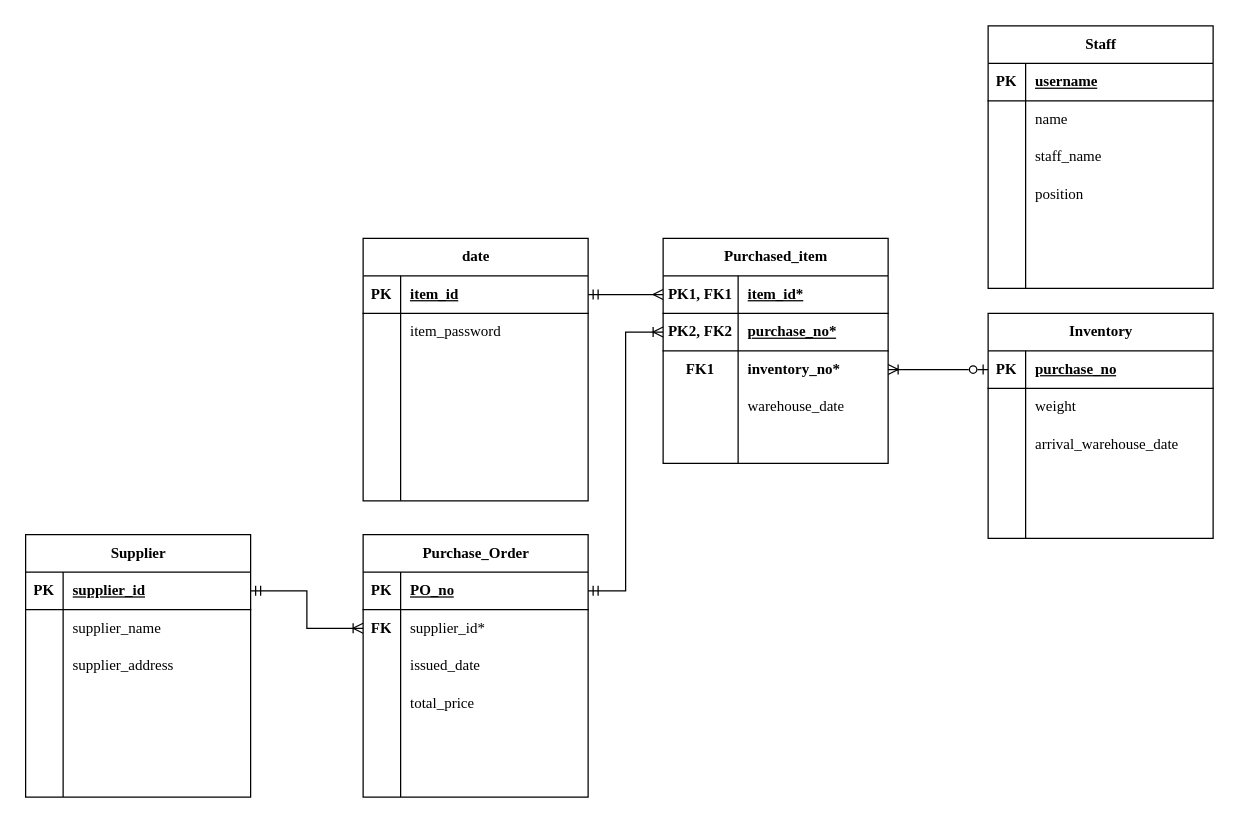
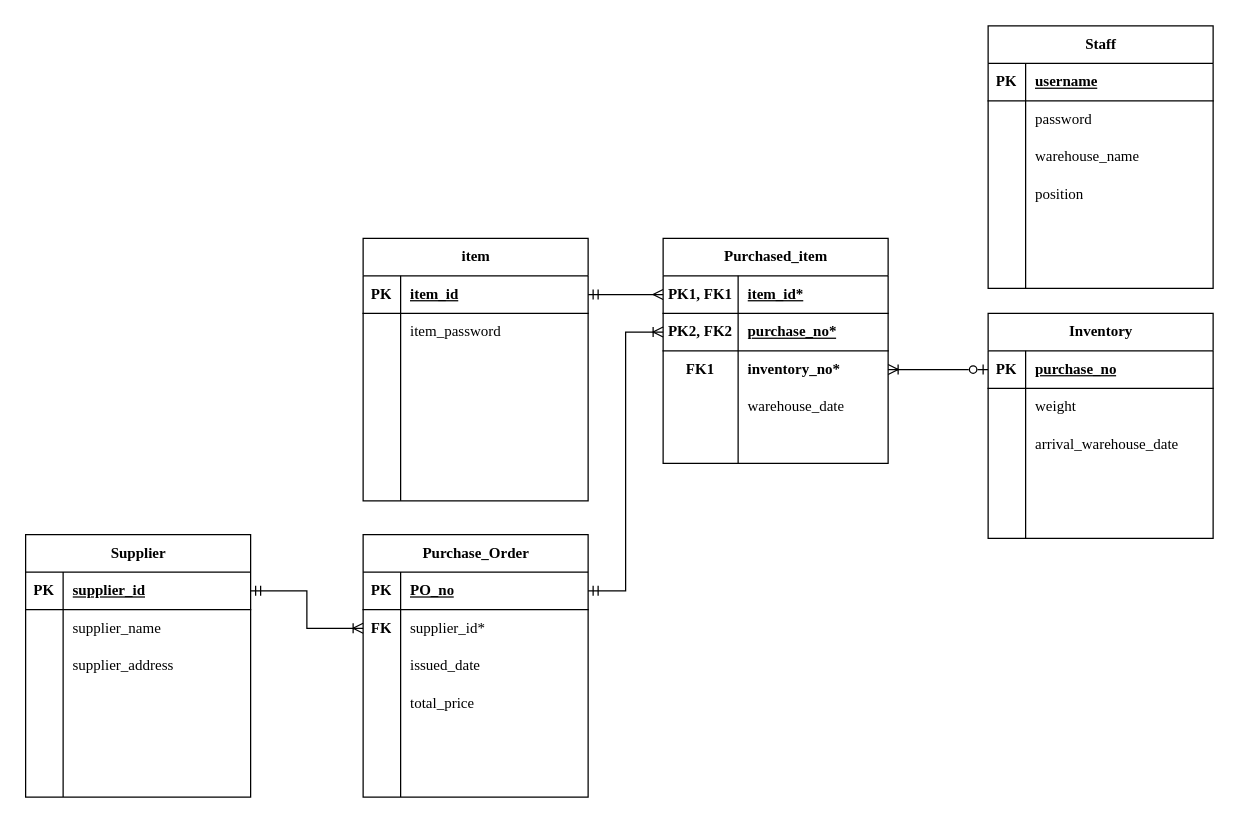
(1052, 119) -> (1069, 119)
(1078, 157) -> (1094, 157)
(476, 257) -> (476, 257)
